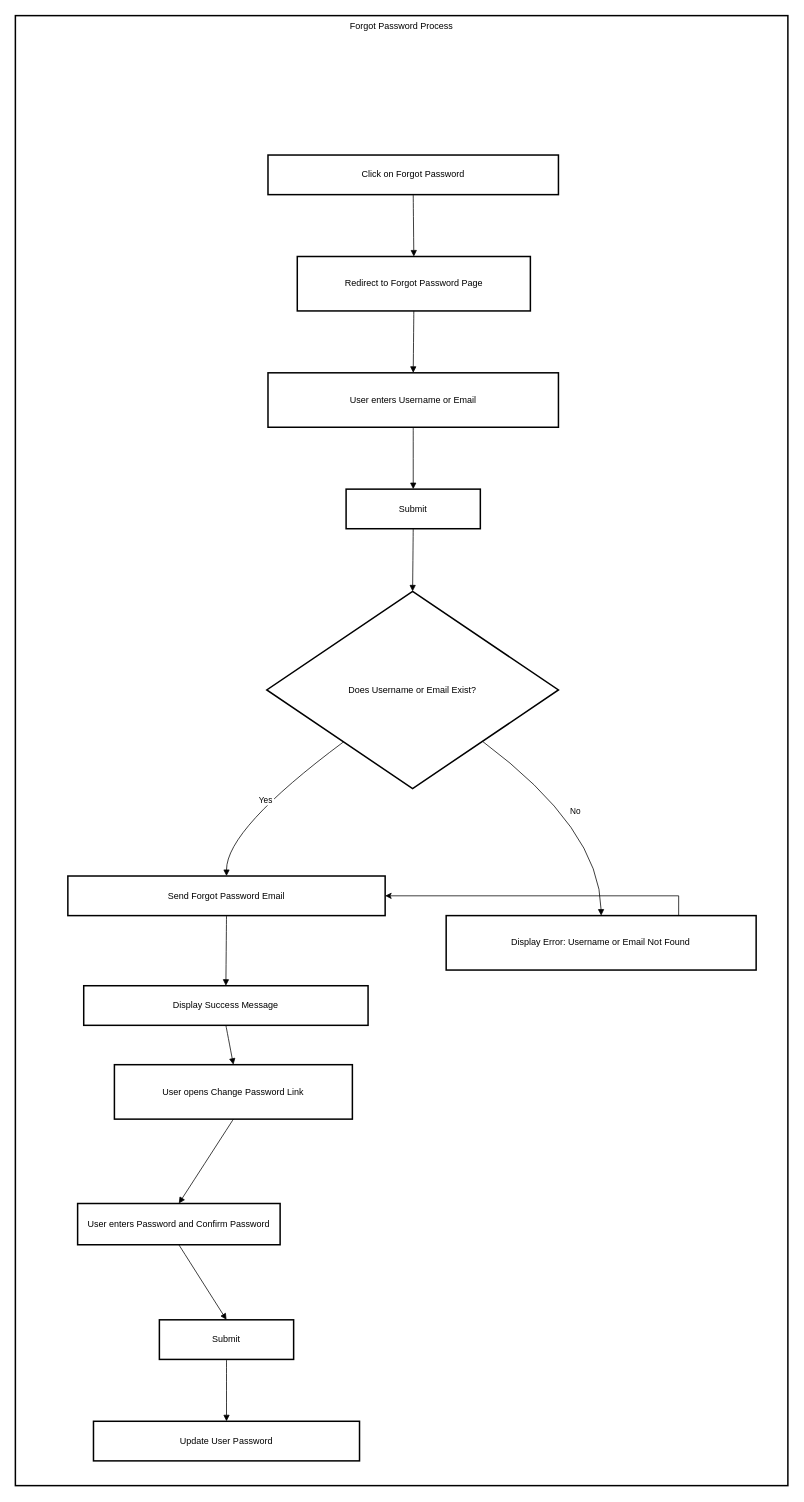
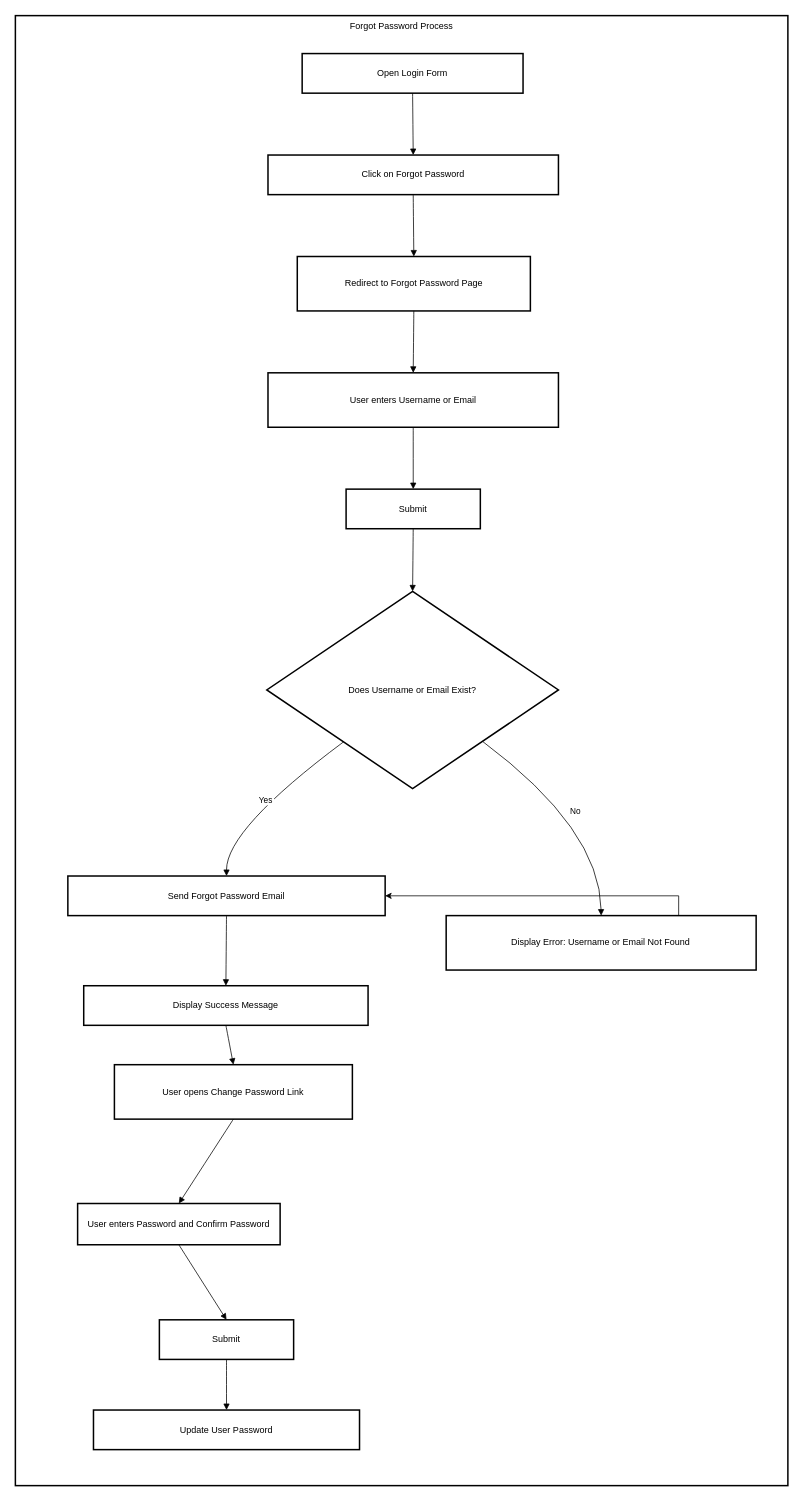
none -> (413, 73)
none -> (413, 106)
(227, 1441) -> (227, 1430)
